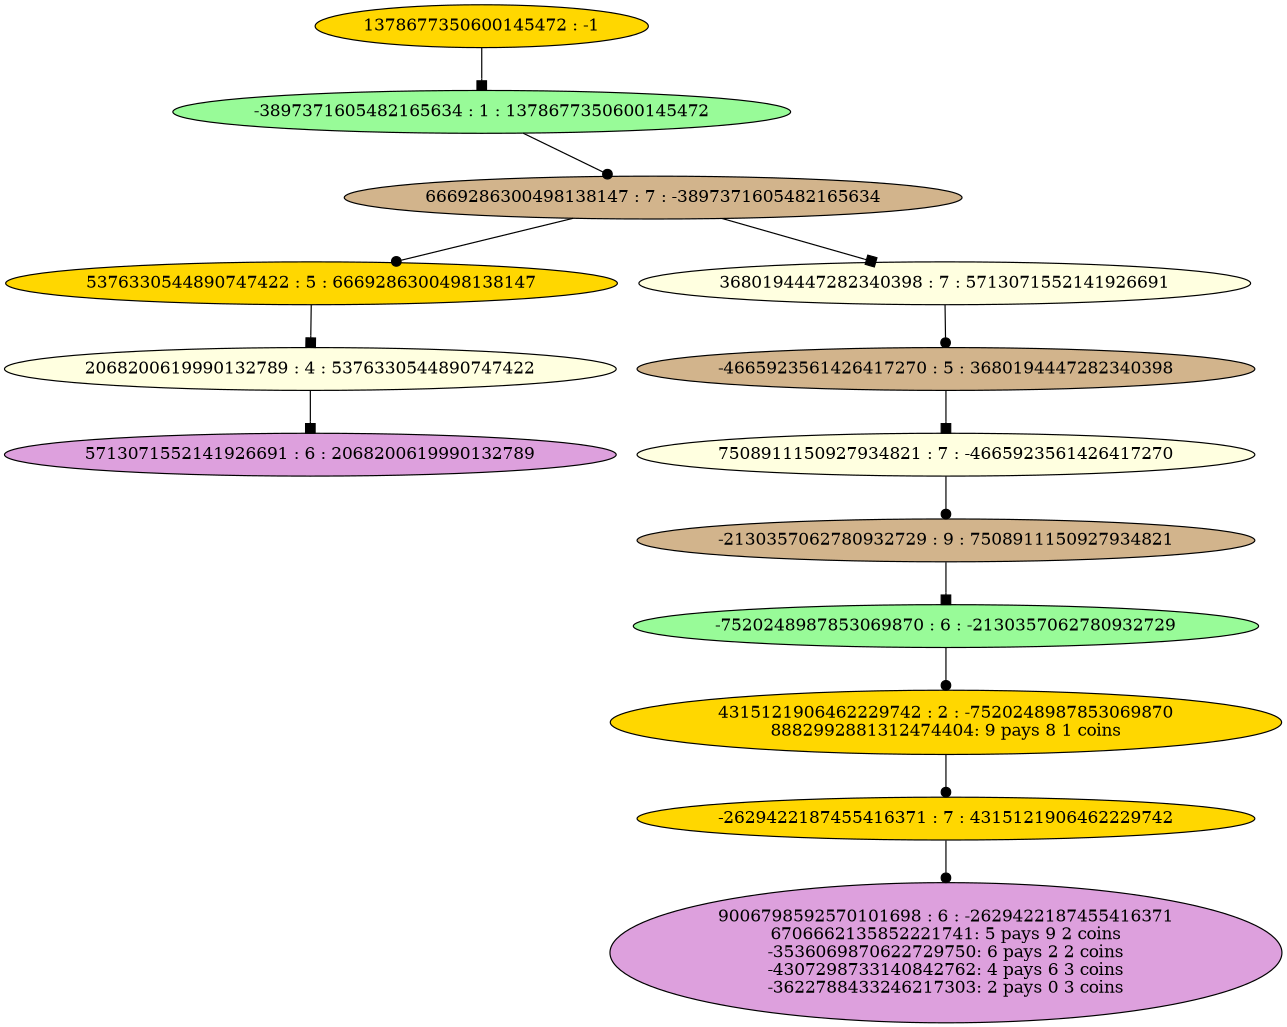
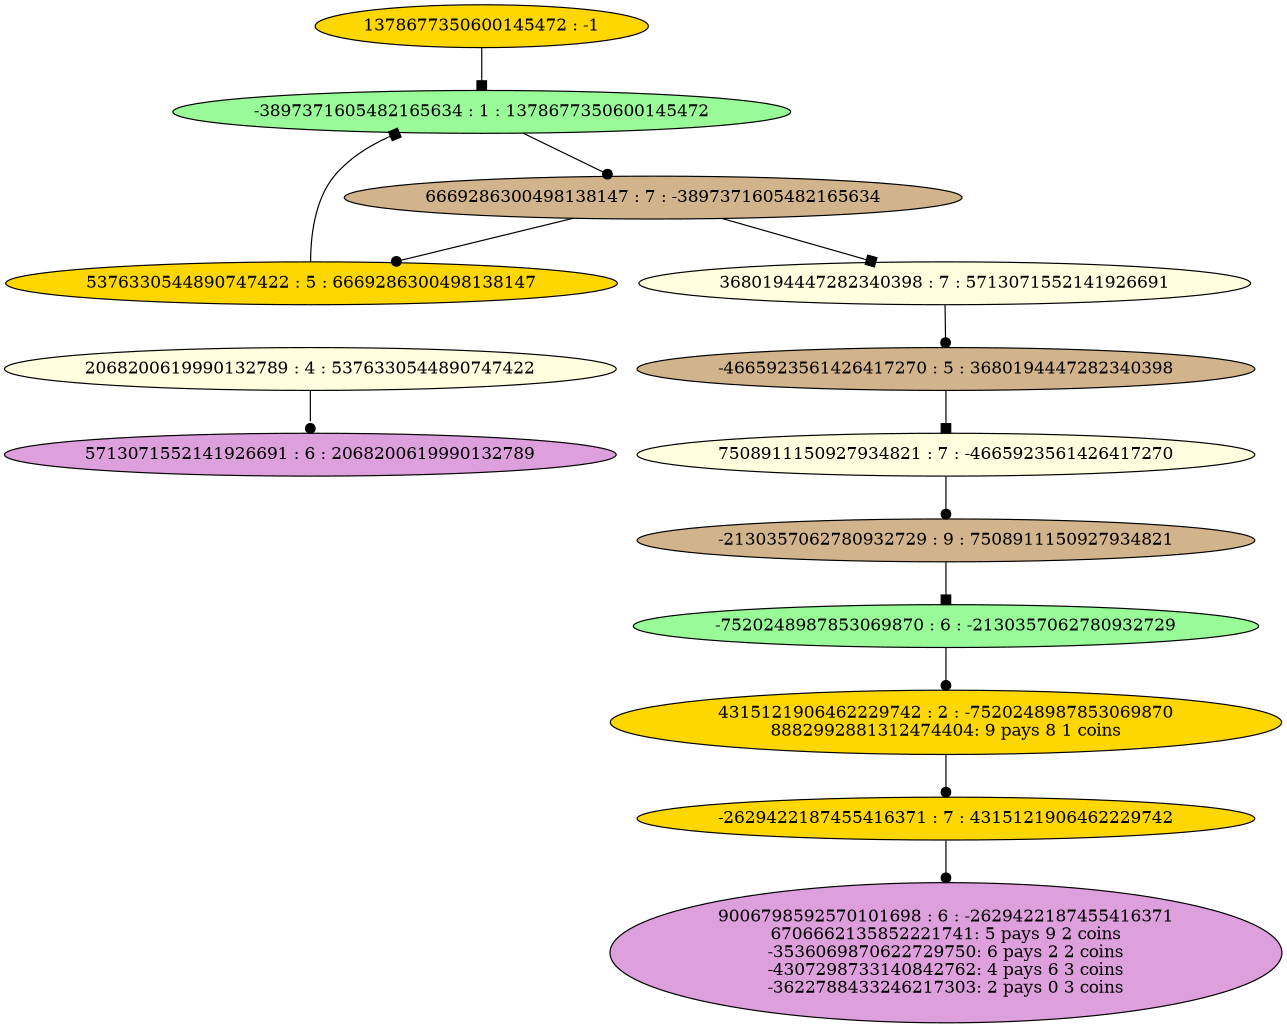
(311, 320) -> (327, 186)
(310, 406) -> (310, 406)
